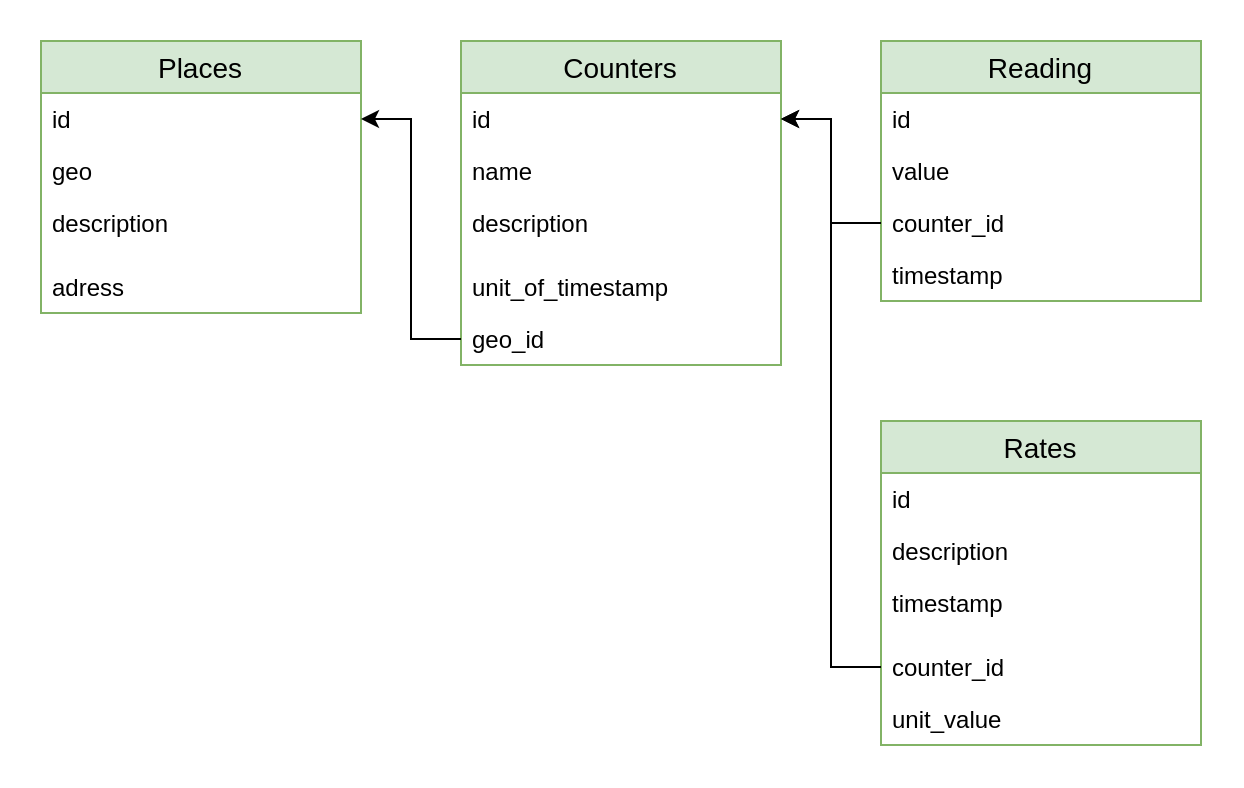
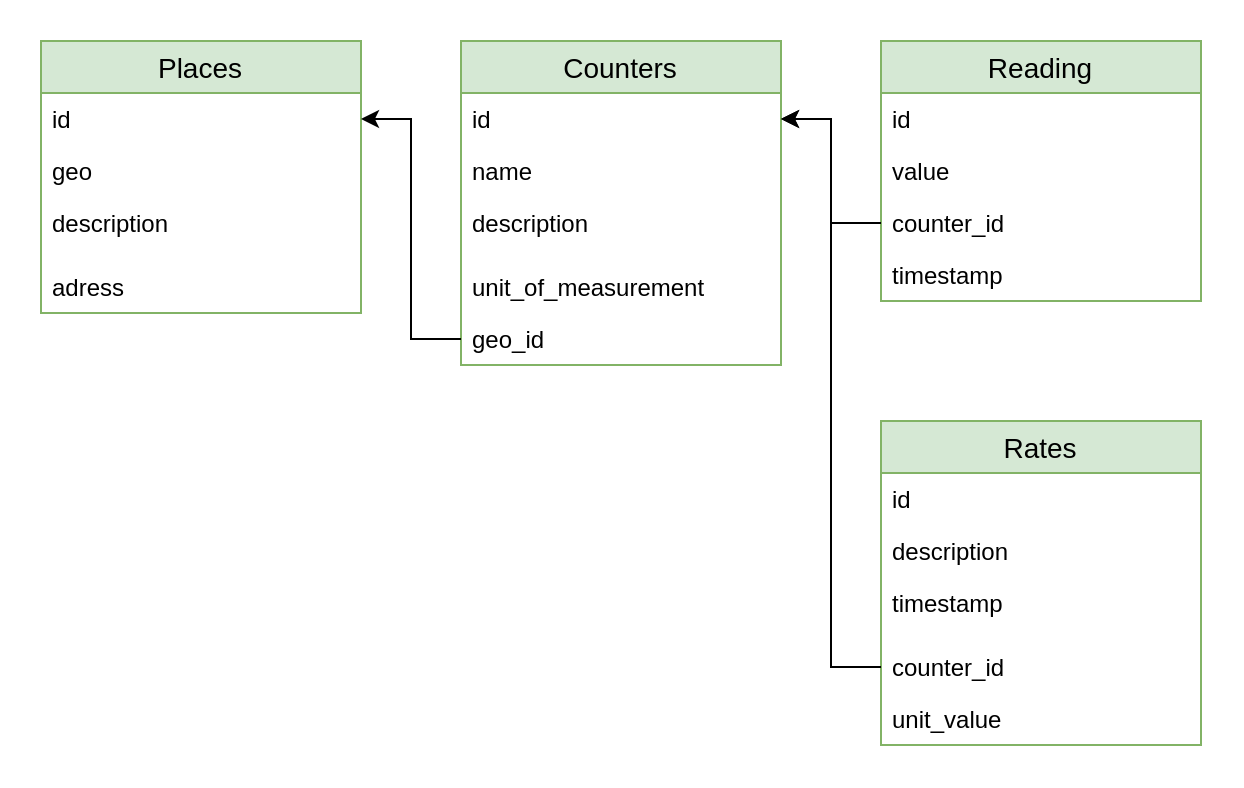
(580, 288) -> (597, 288)
